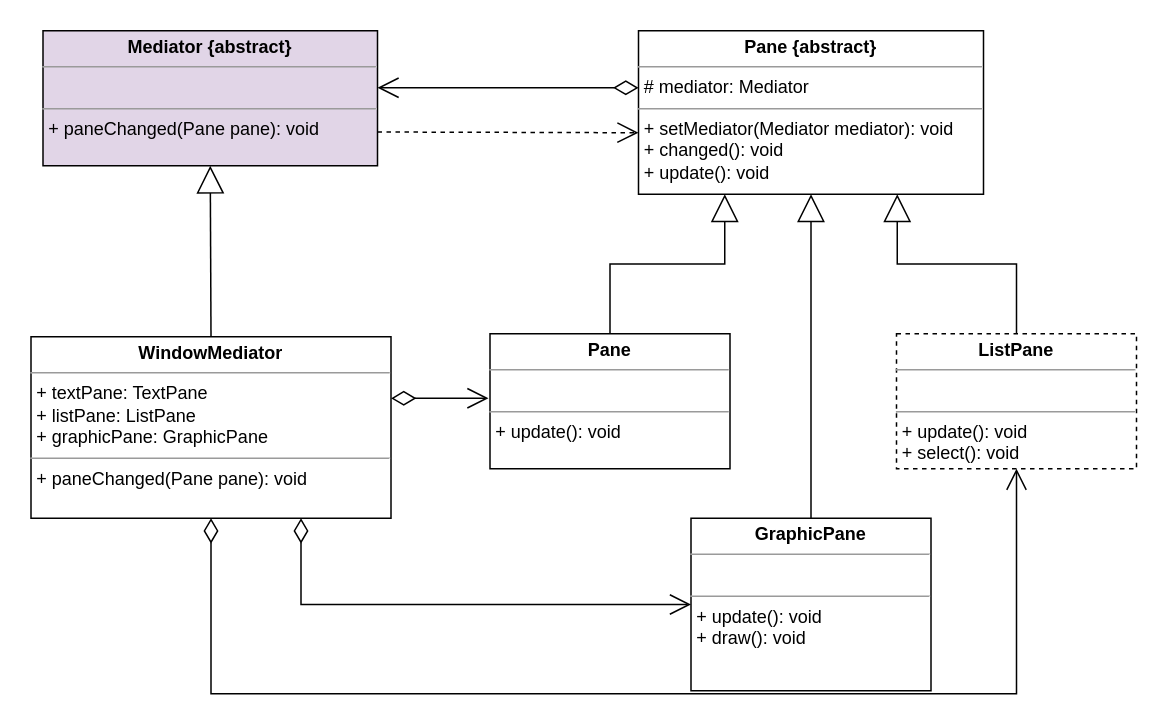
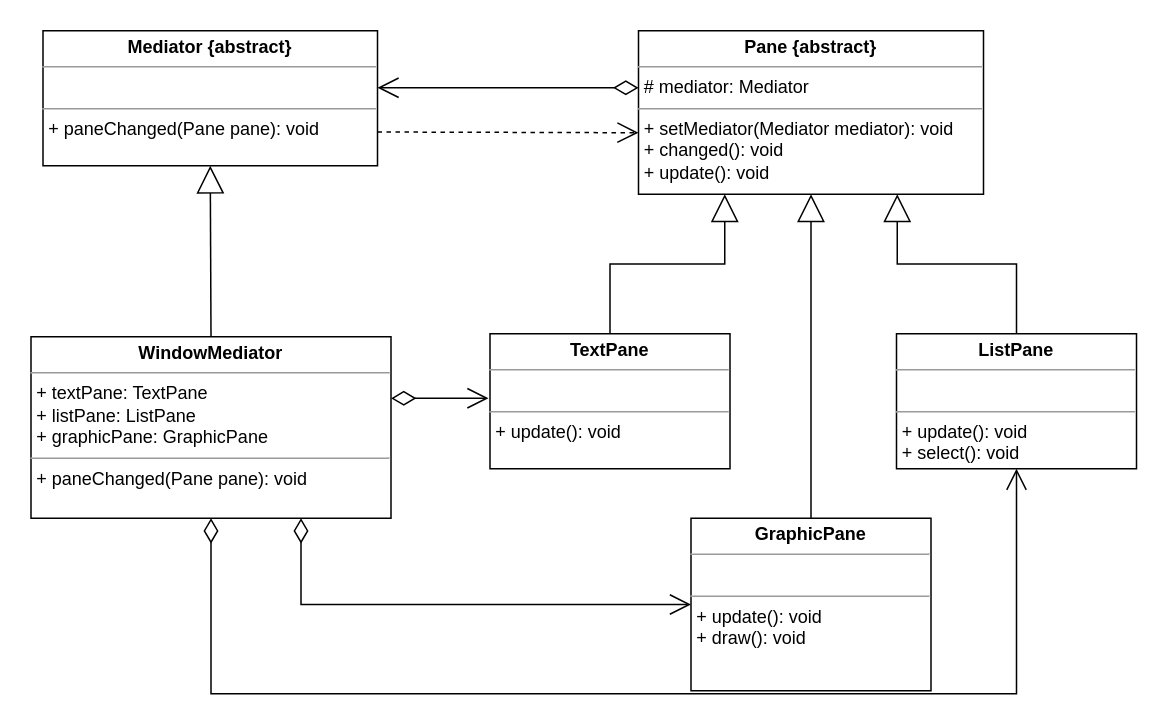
(210, 98) -> (210, 98)
(561, 355) -> (561, 355)
(1016, 401) -> (1016, 401)
